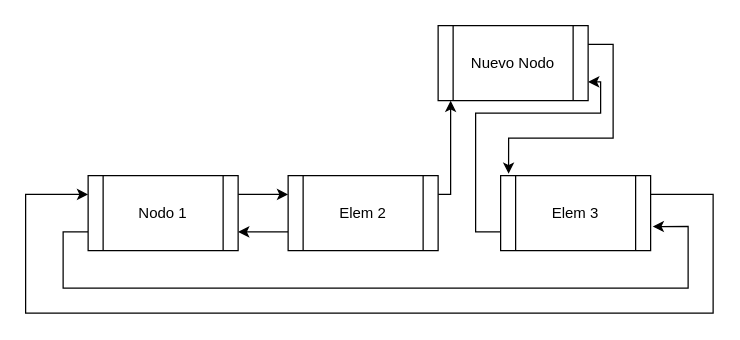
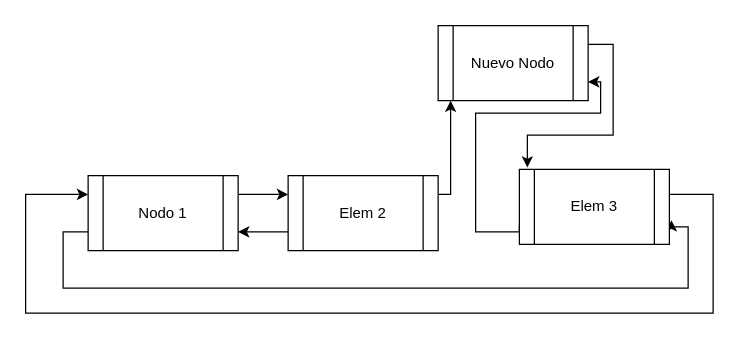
(576, 213) -> (594, 207)
